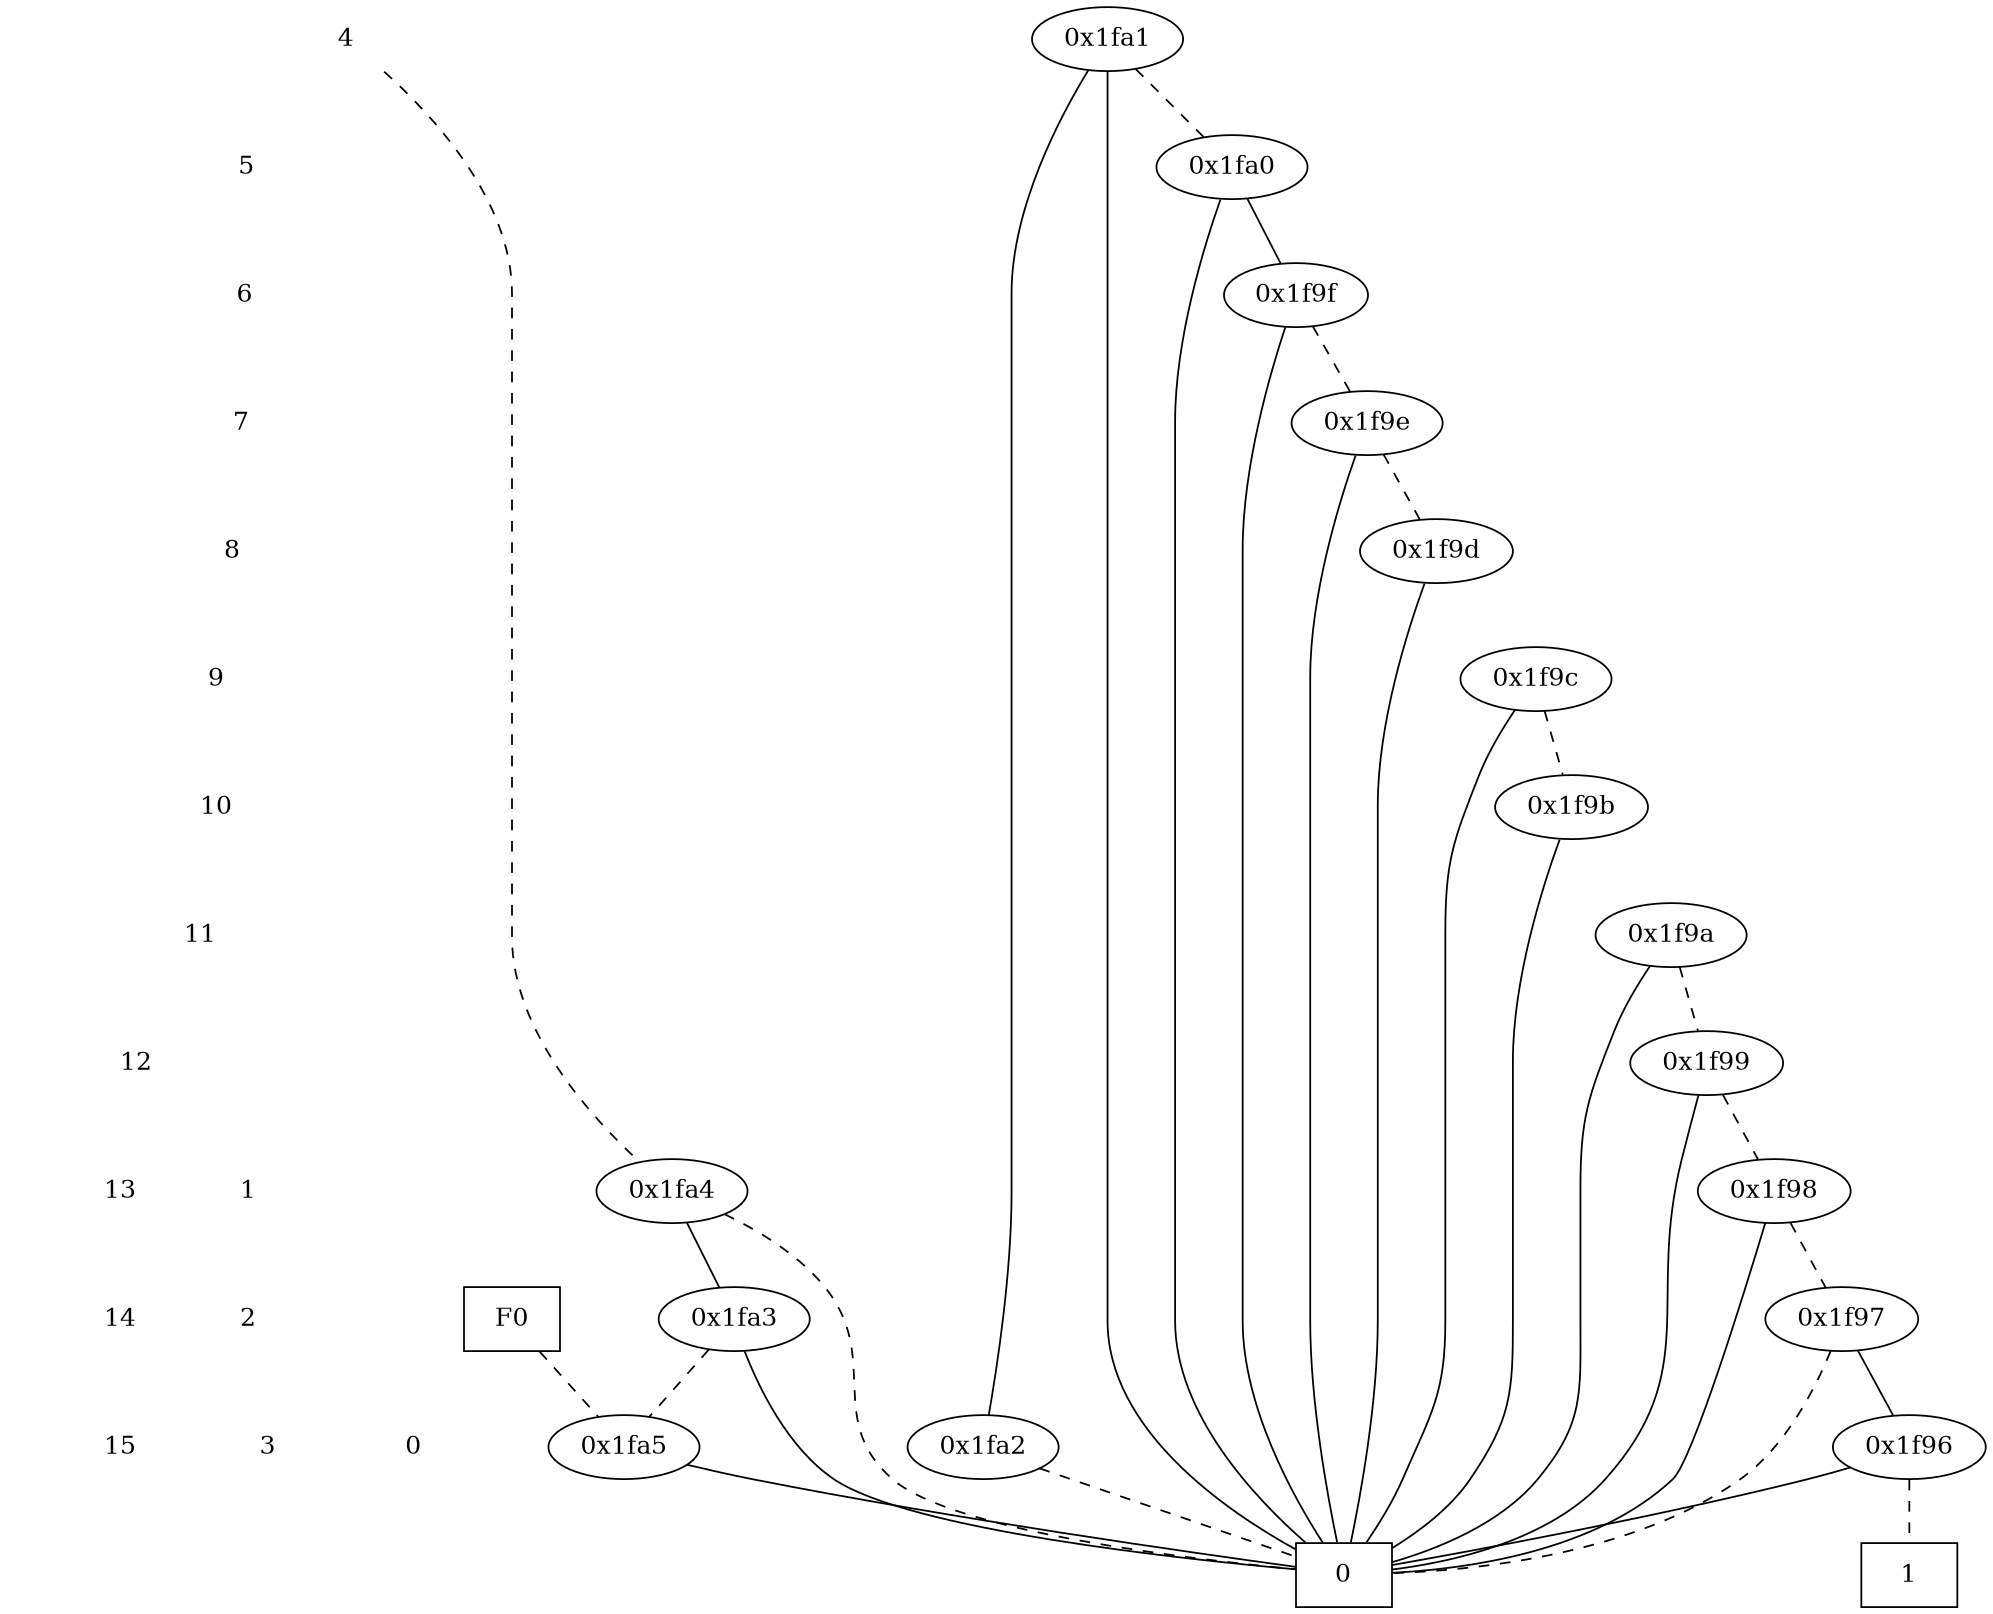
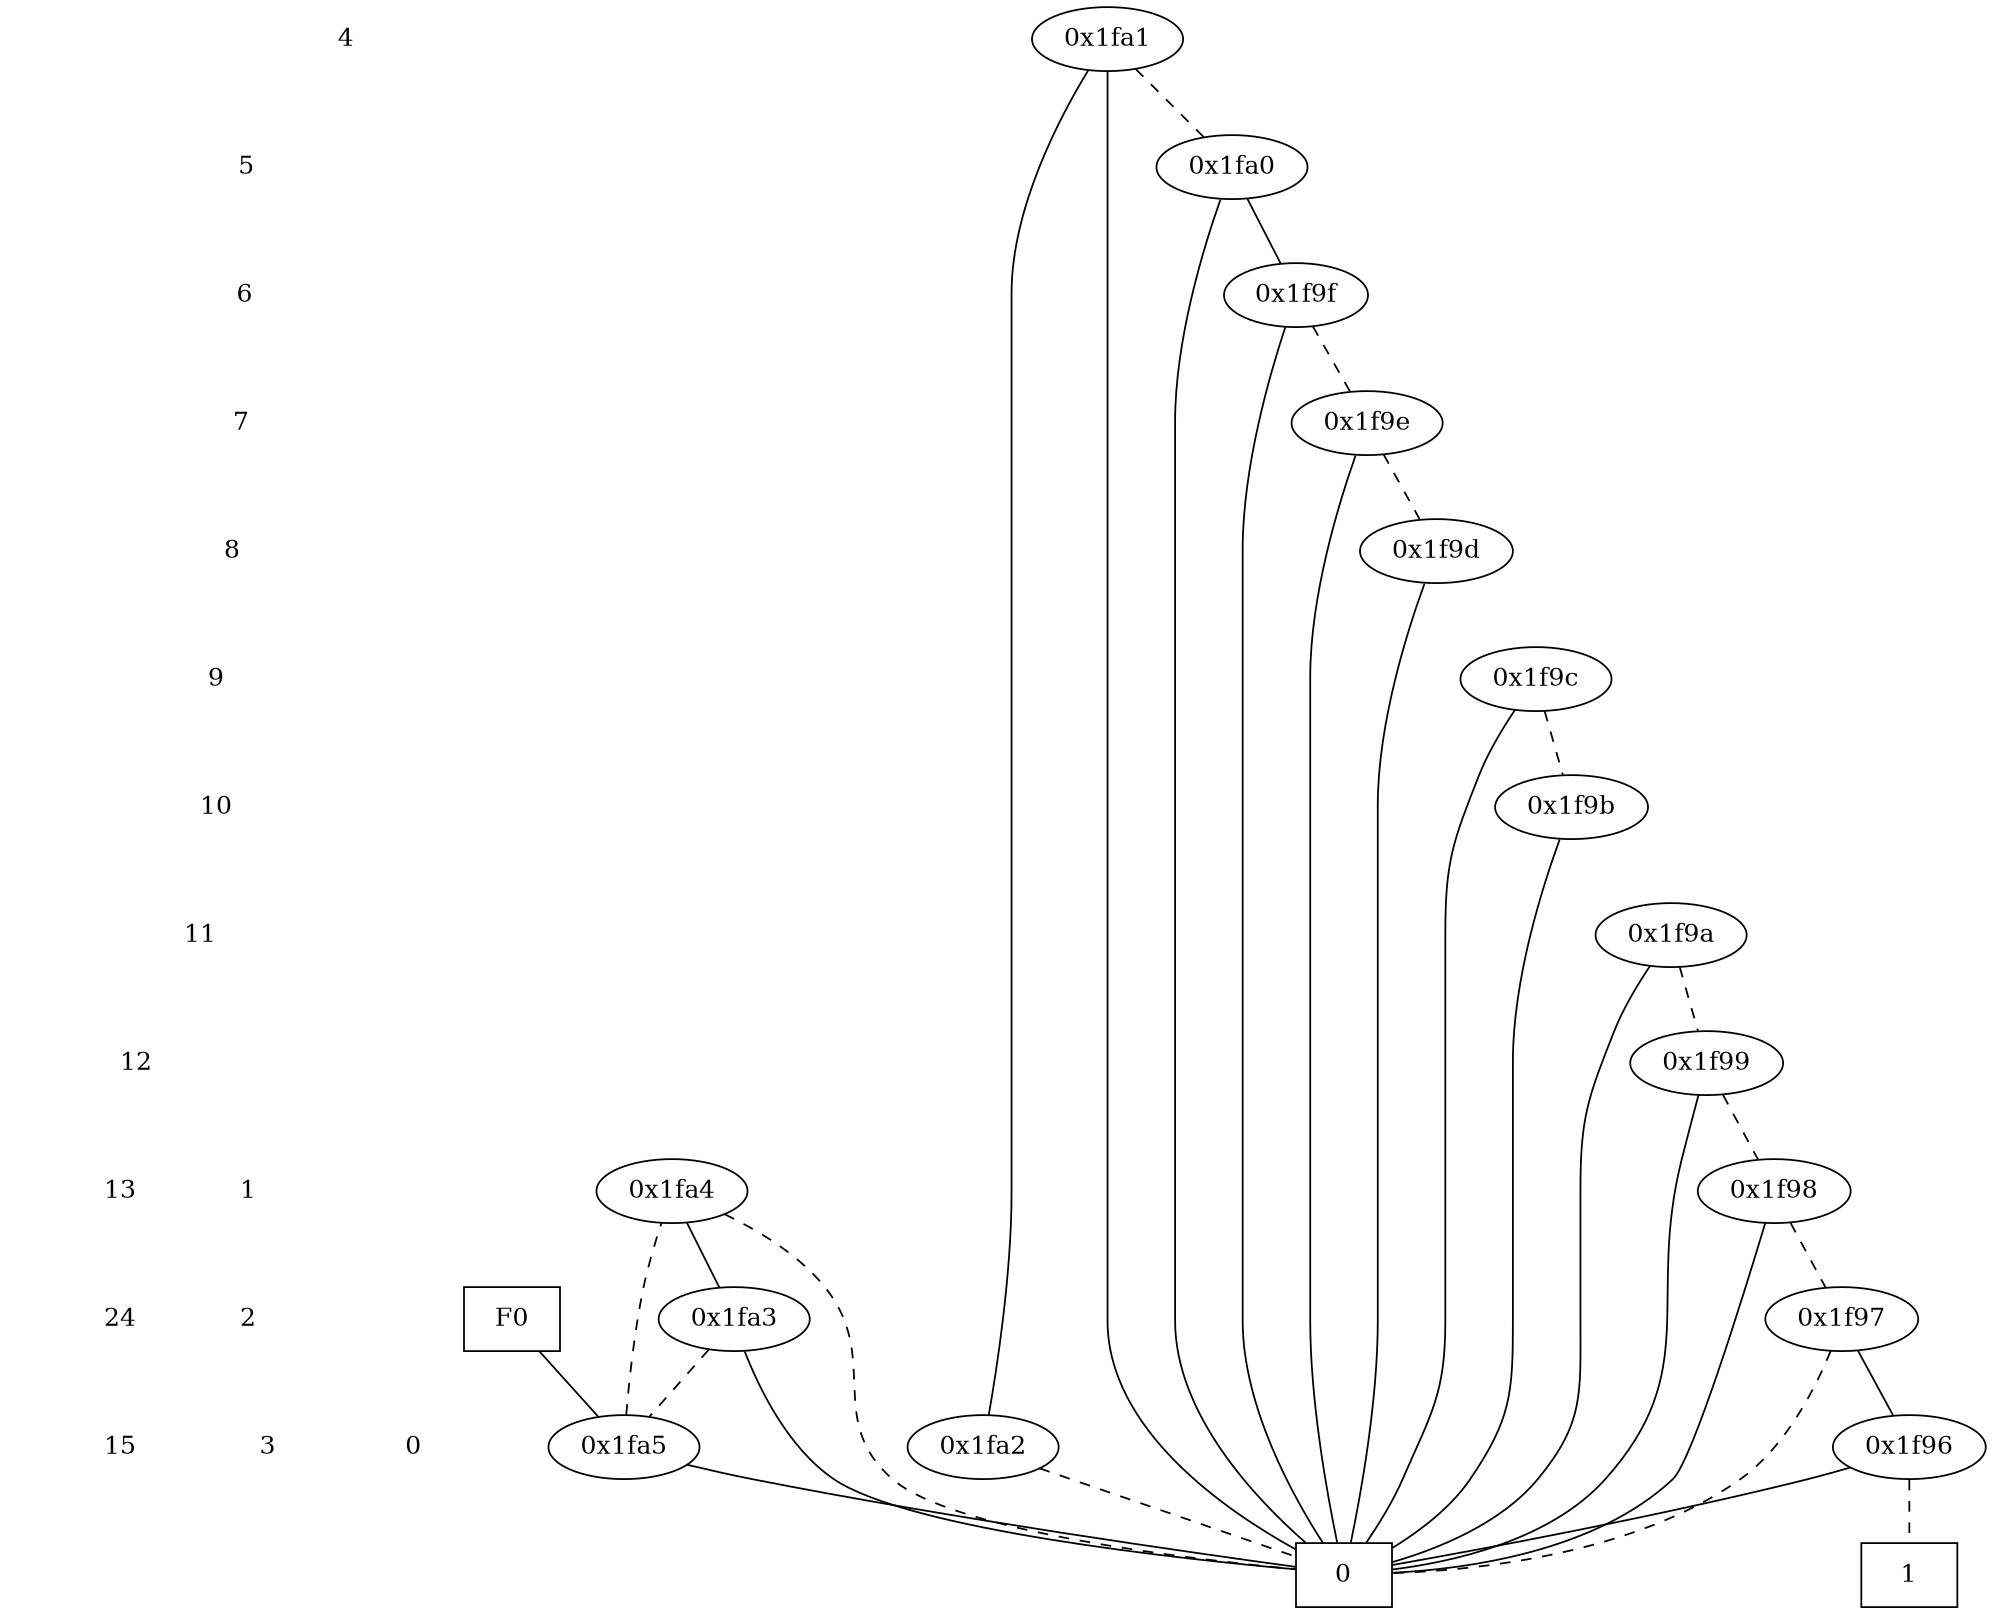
(512, 616) -> (638, 1318)
(121, 1319) -> (121, 1319)
(569, 1384) -> (569, 1384)
